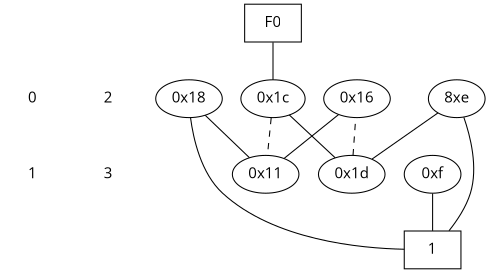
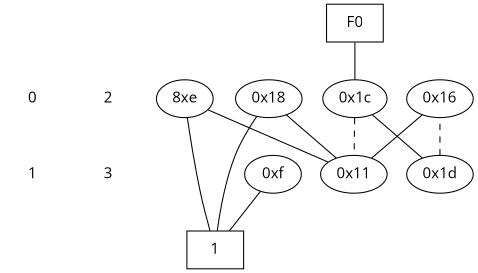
(405, 136) -> (268, 136)
